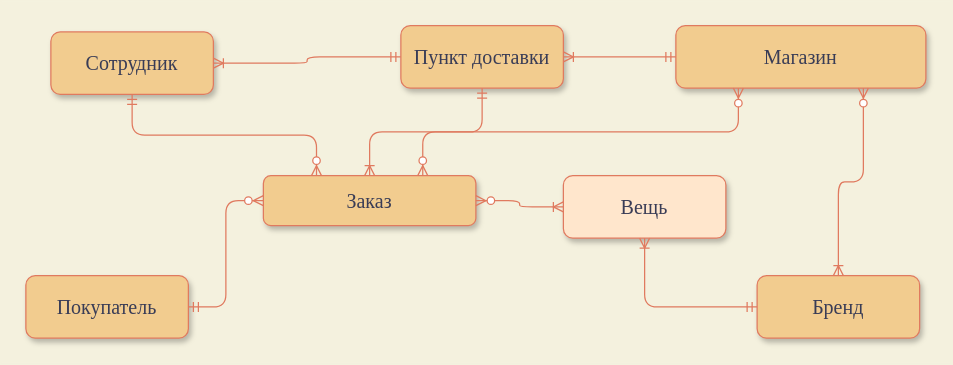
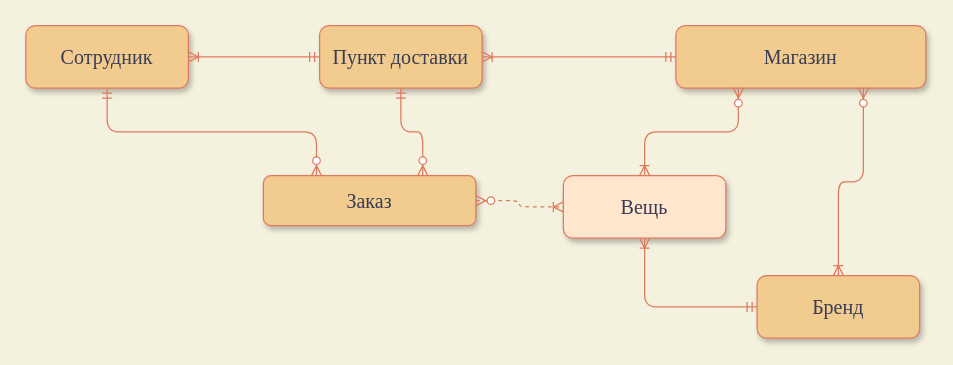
(482, 57) -> (401, 57)
(132, 63) -> (107, 57)
(565, 132) -> (644, 153)
(520, 206) -> (520, 206)
(226, 254) -> none
(107, 307) -> none
